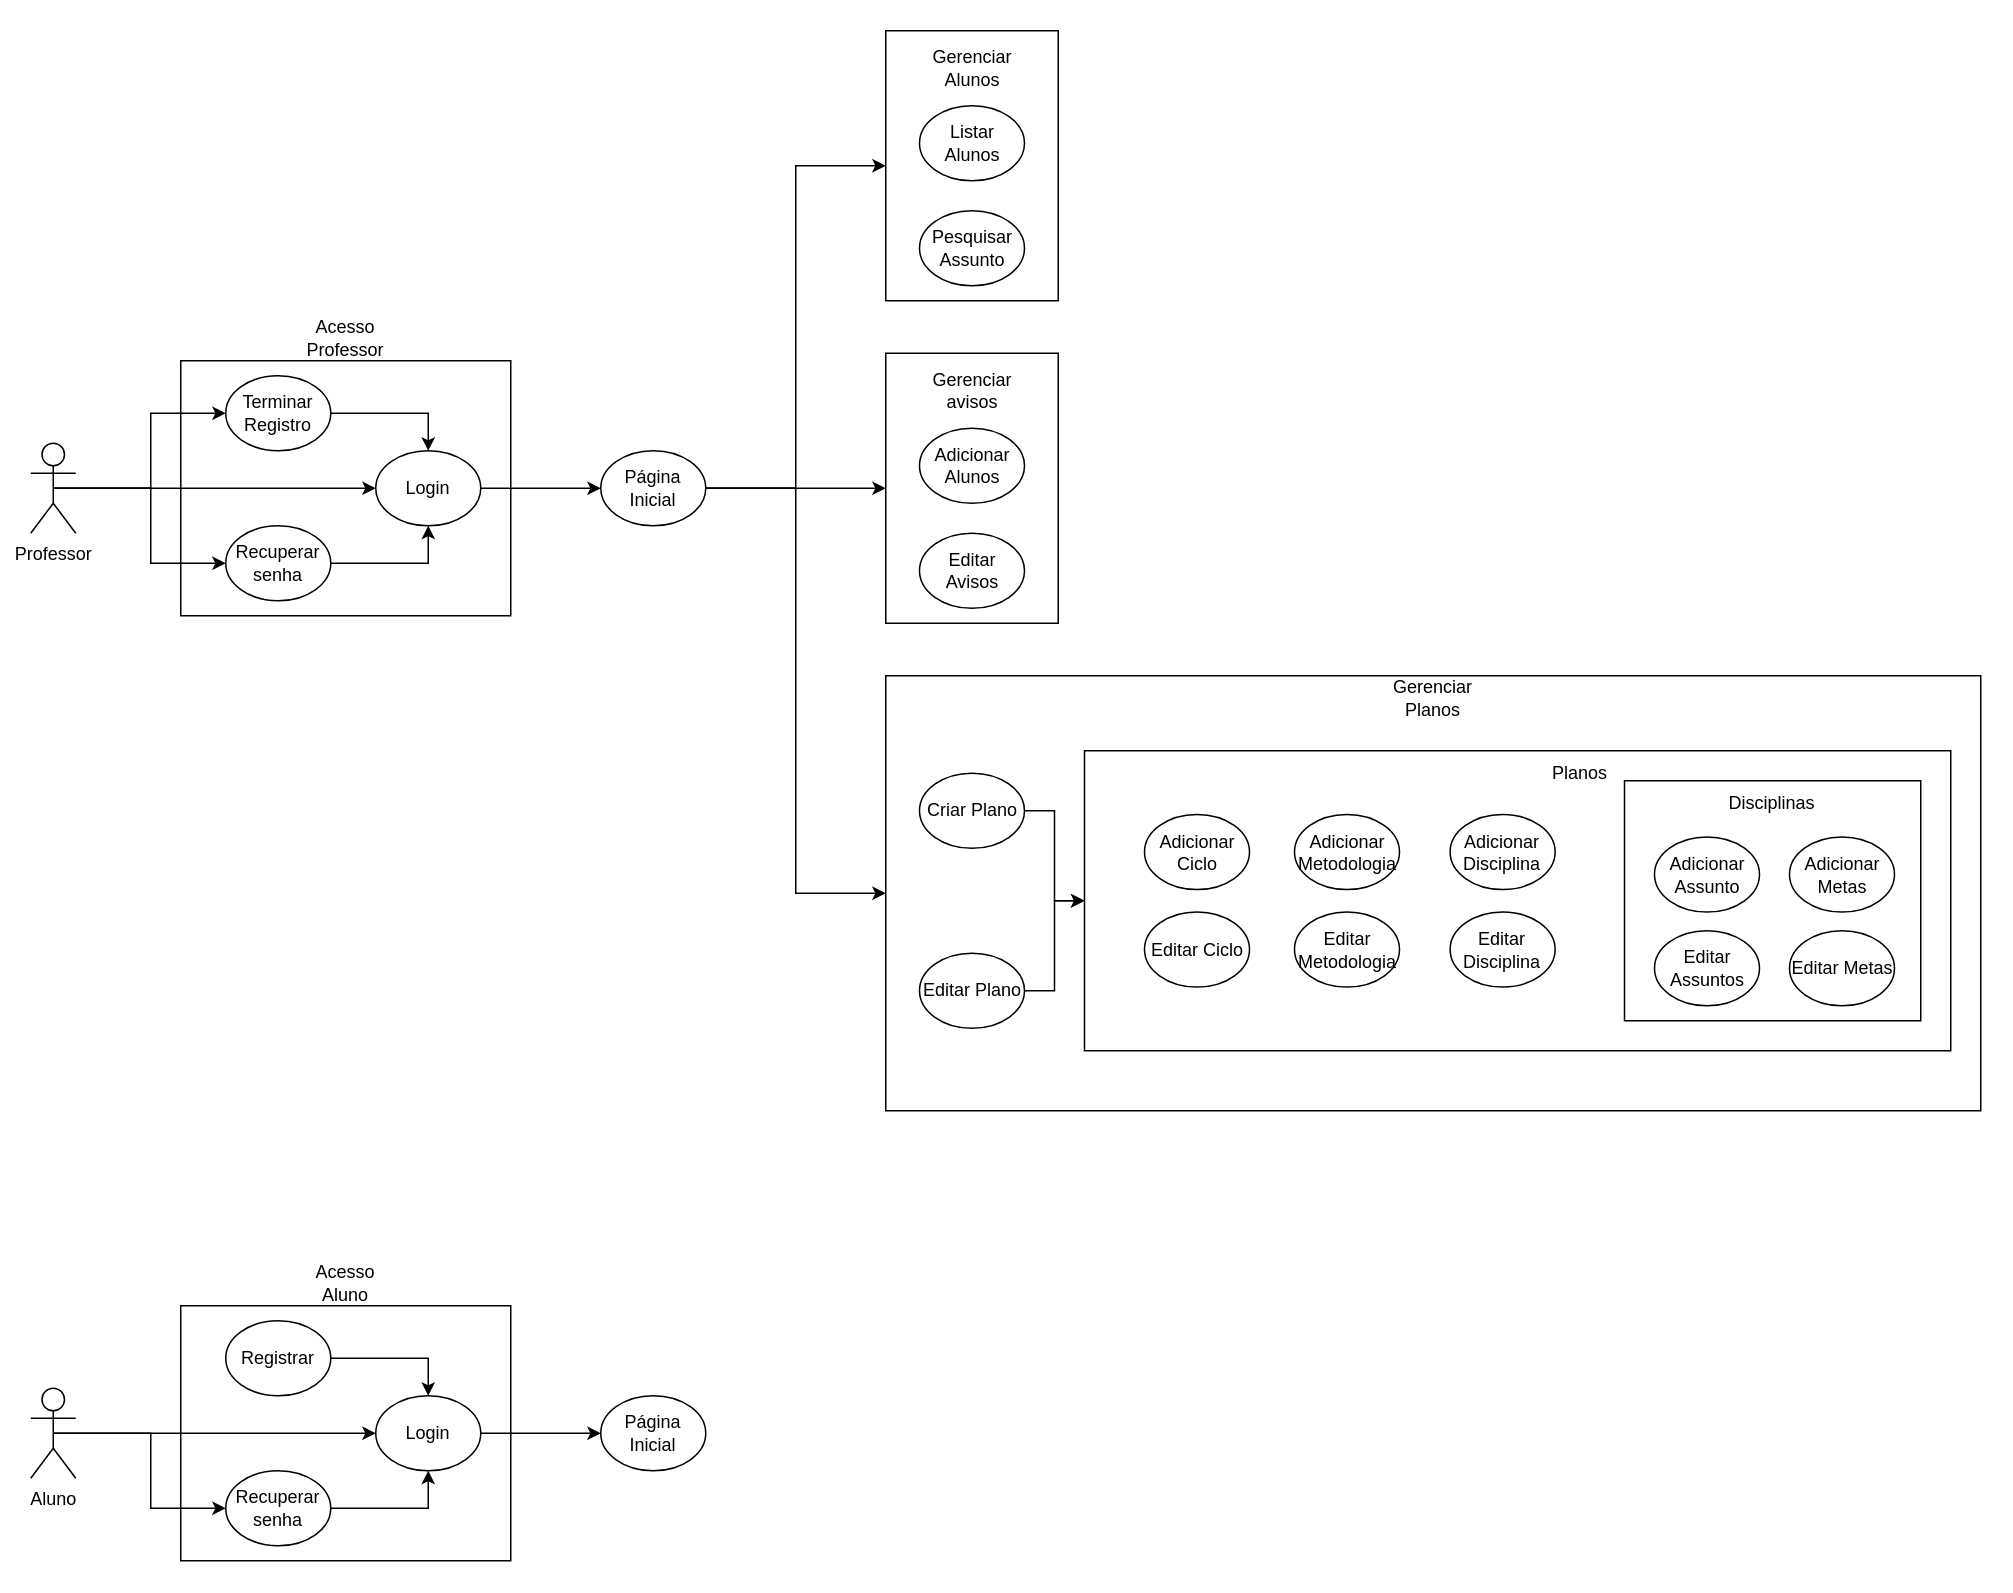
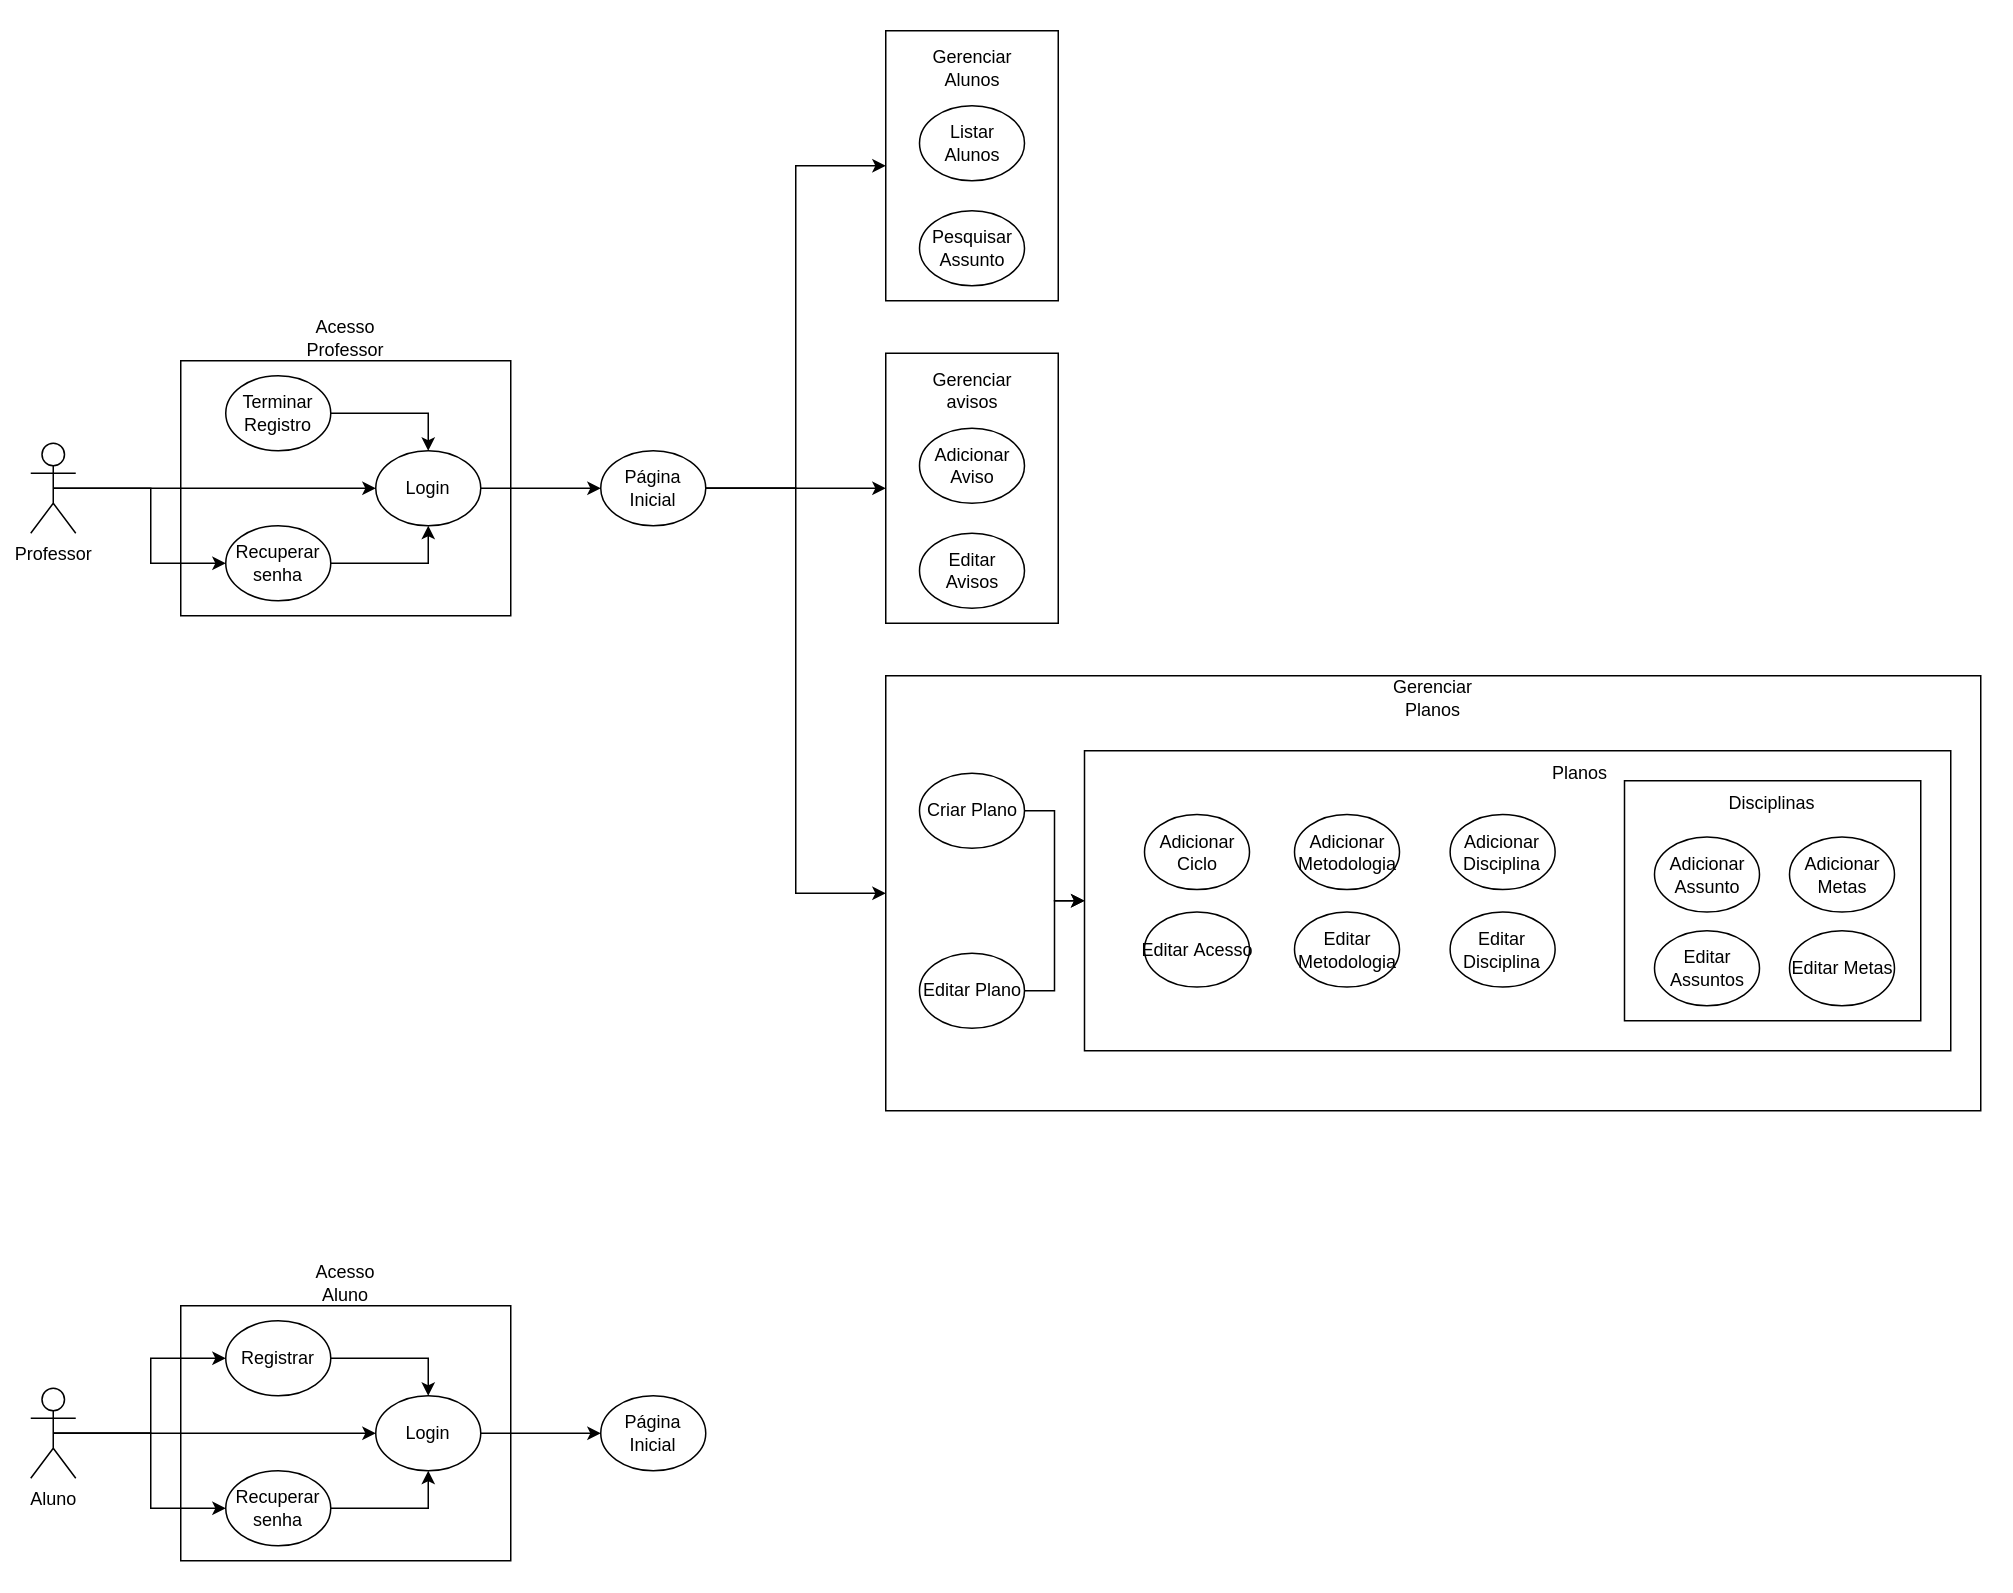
(151, 417) -> none
(973, 466) -> (973, 466)
(1198, 950) -> (1198, 950)
none -> (151, 1362)
